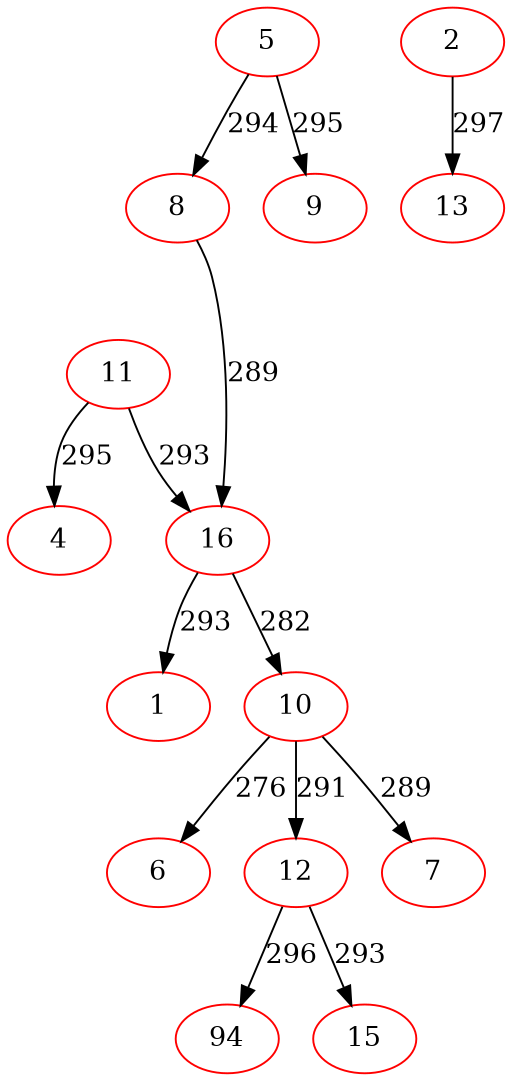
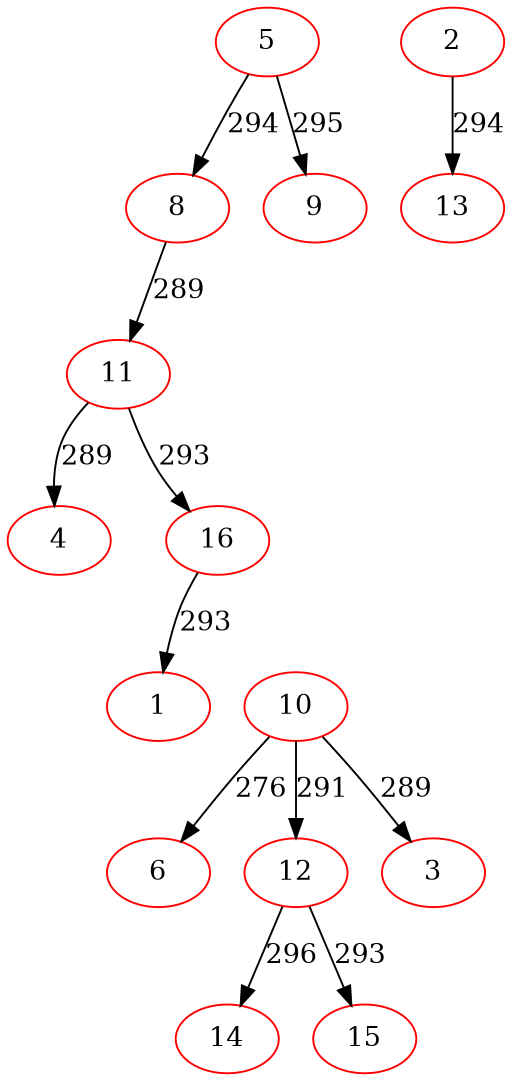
(479, 125) -> (479, 125)
(225, 361) -> (151, 282)
(88, 457) -> (88, 457)
(253, 615) -> none
(434, 873) -> (434, 873)
(227, 1039) -> (227, 1039)
